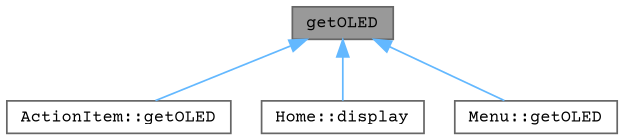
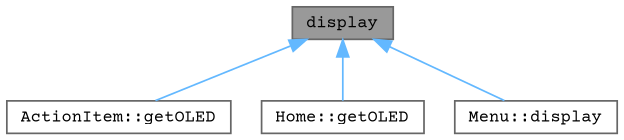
(343, 23) -> (343, 23)
(343, 117) -> (343, 117)
(536, 117) -> (536, 117)
